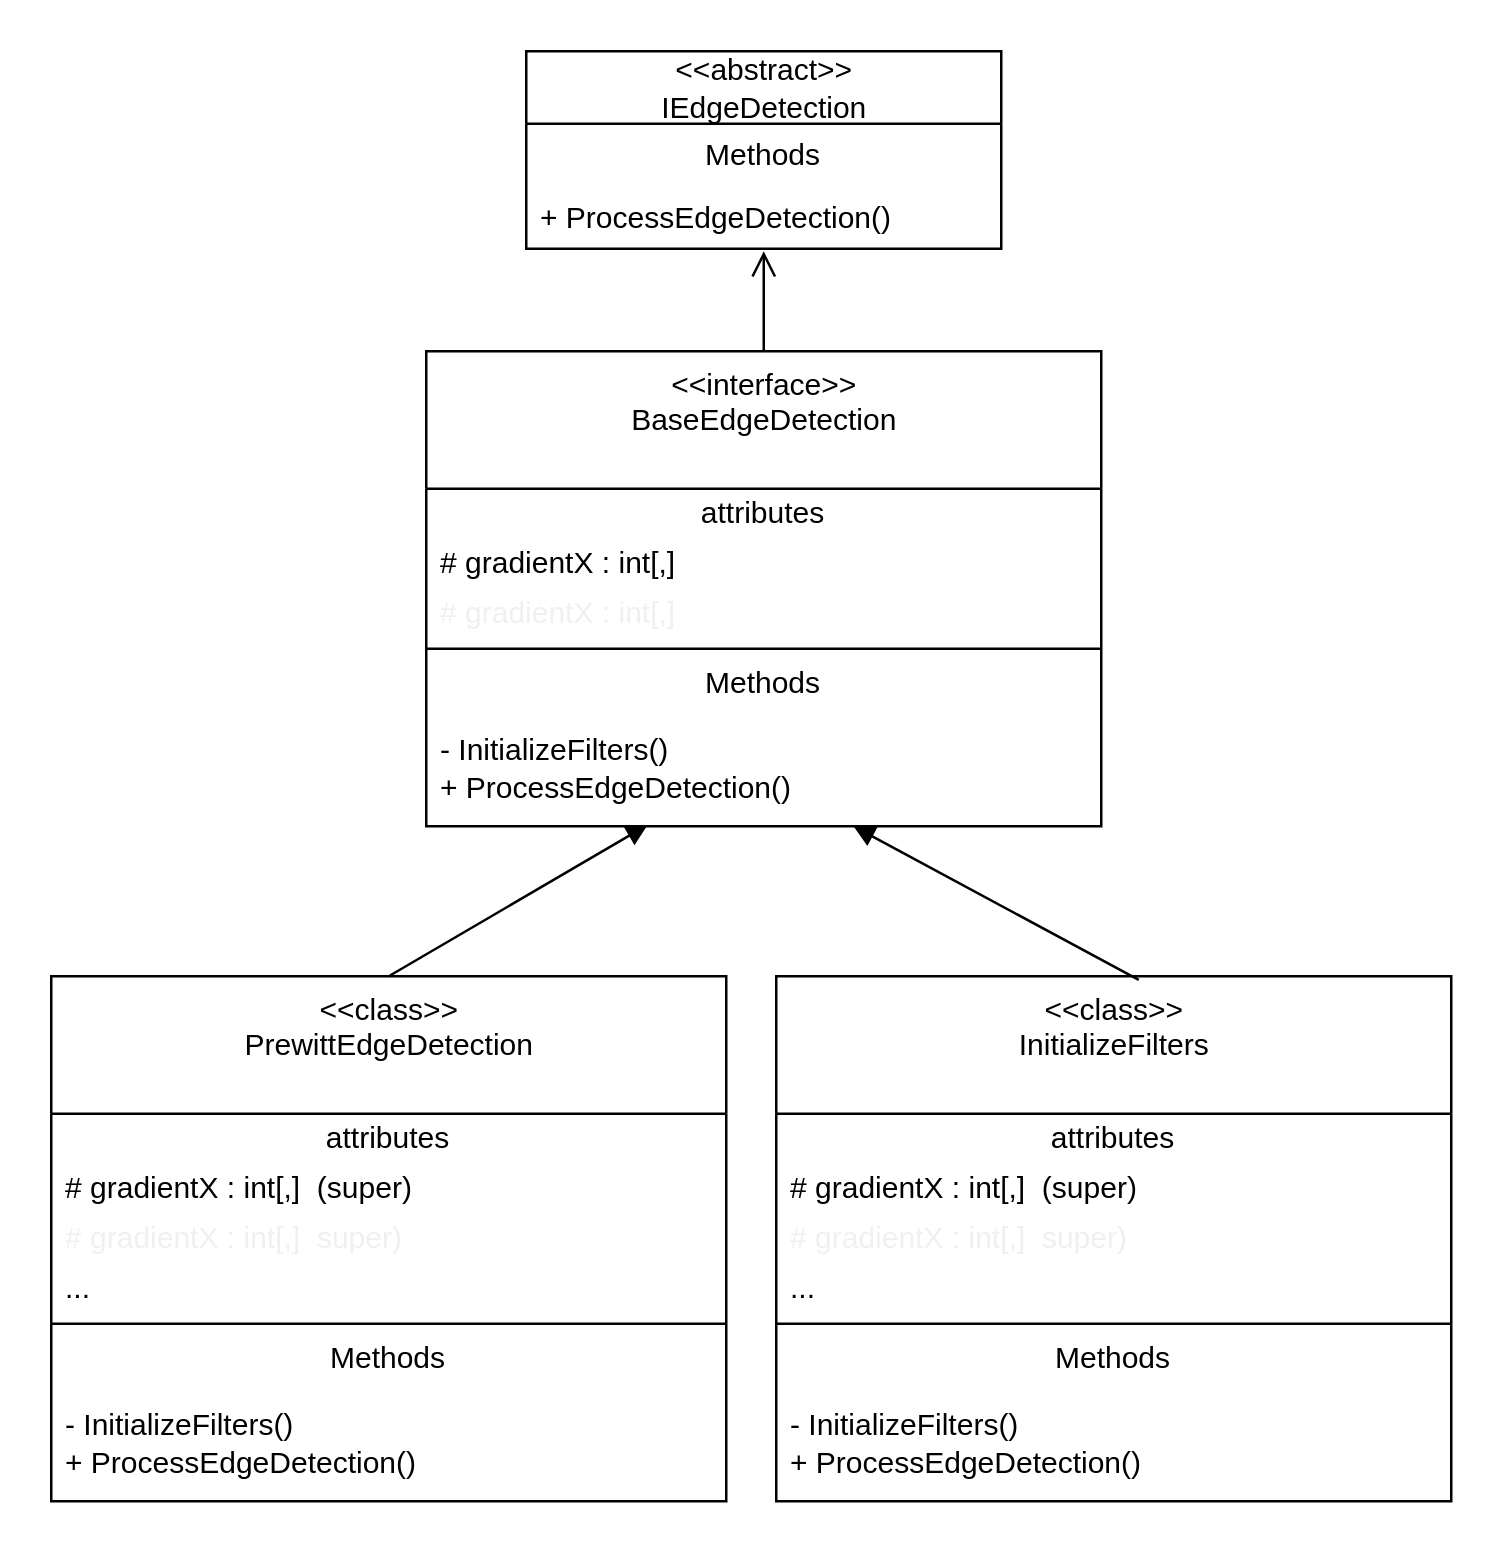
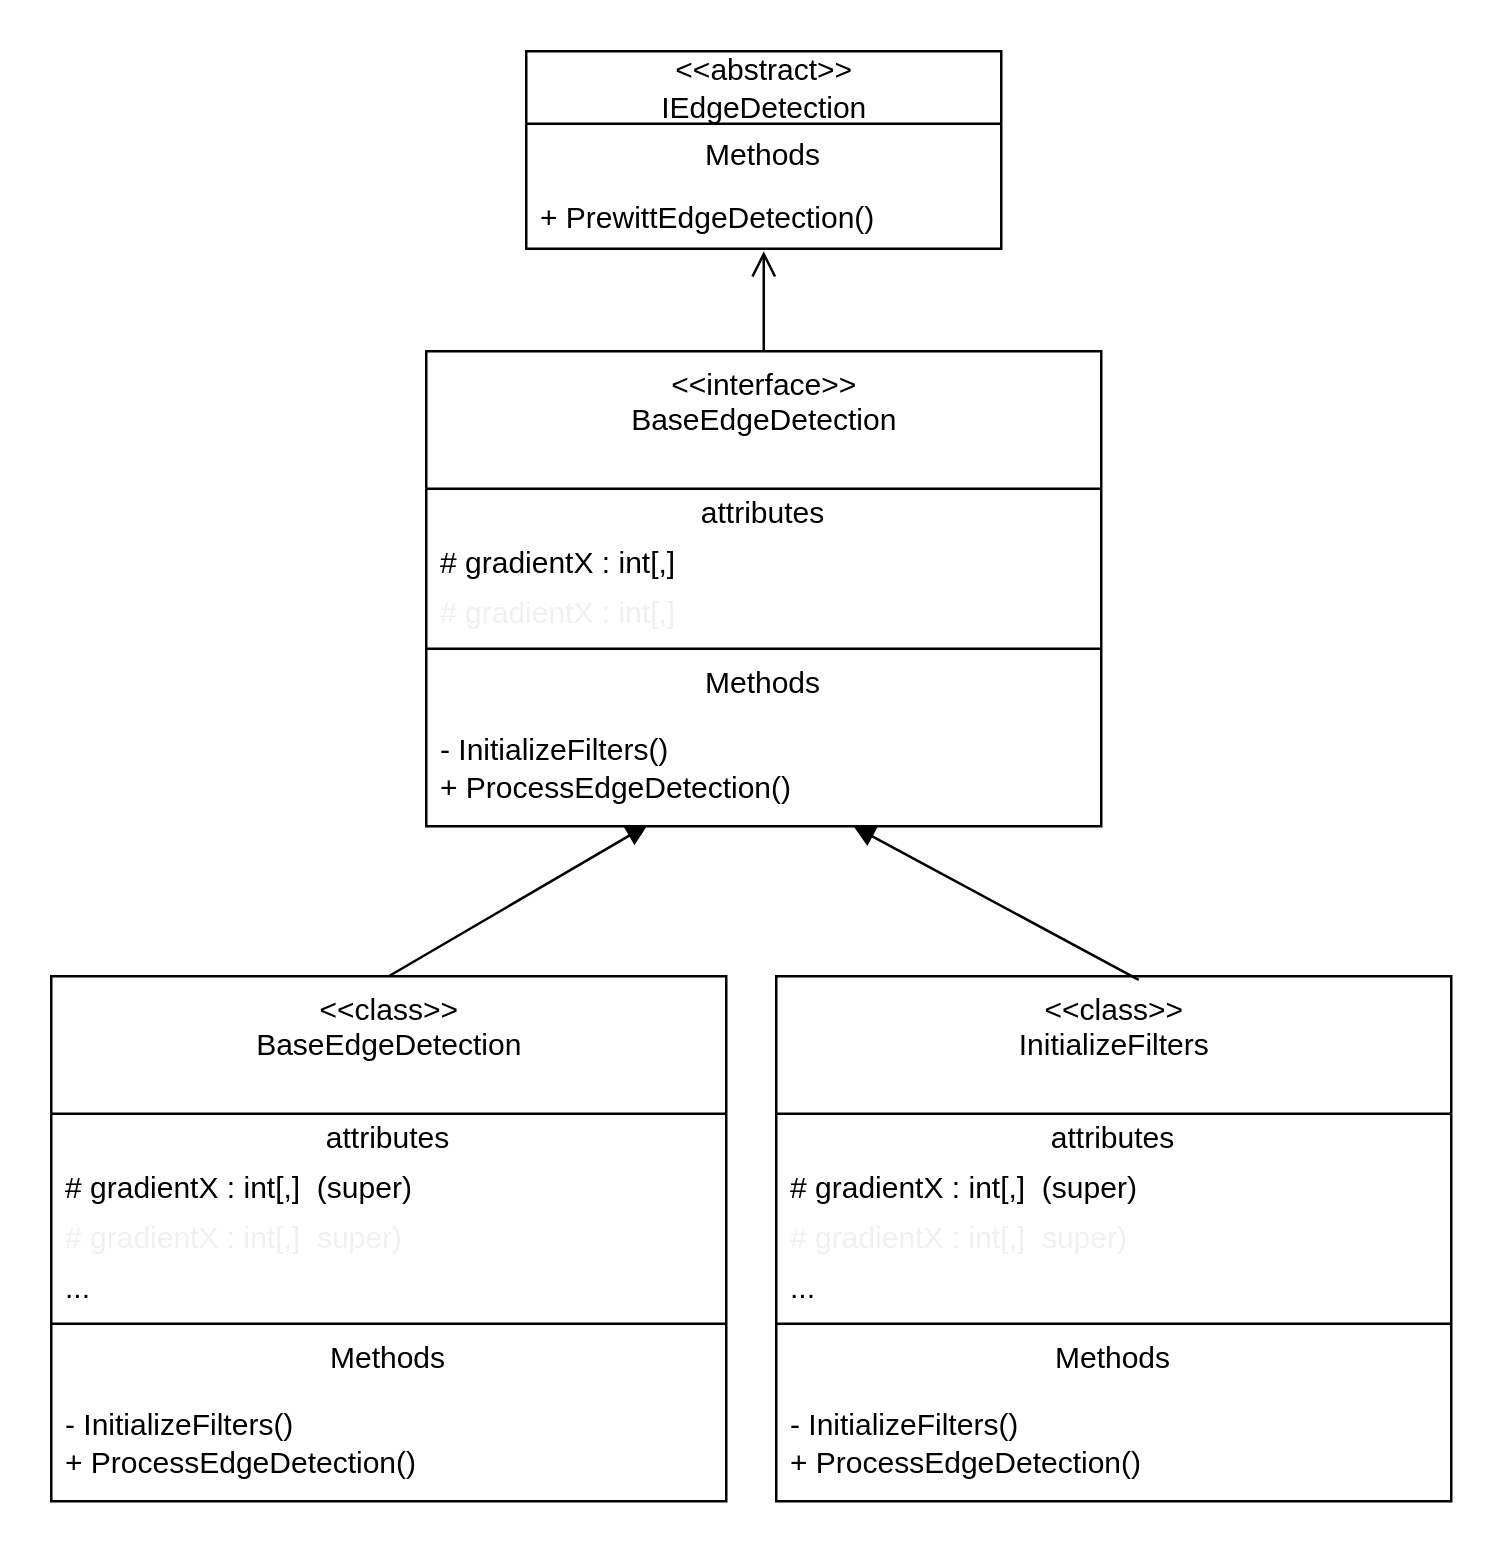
(735, 219) -> (731, 219)
(390, 1030) -> (390, 1030)
